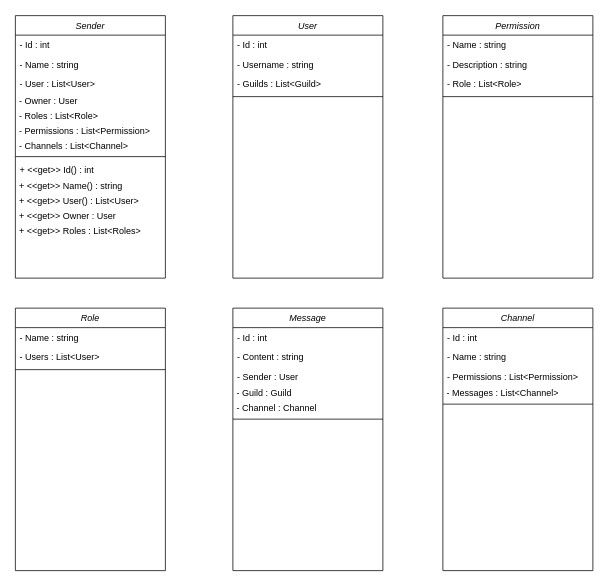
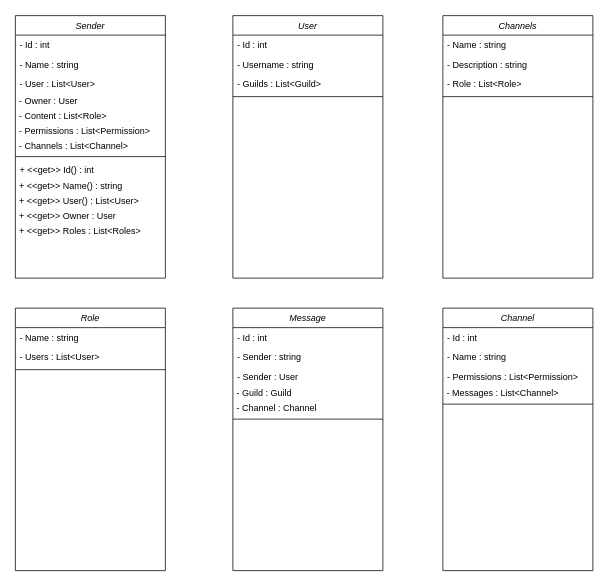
(518, 26) -> (518, 26)
(59, 116) -> (65, 116)
(277, 357) -> (274, 357)
